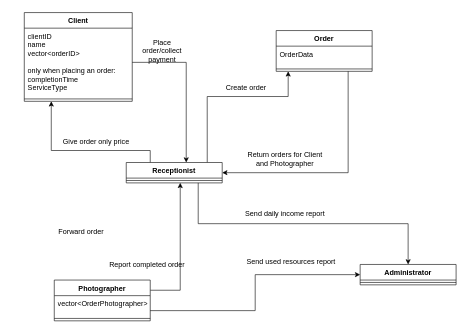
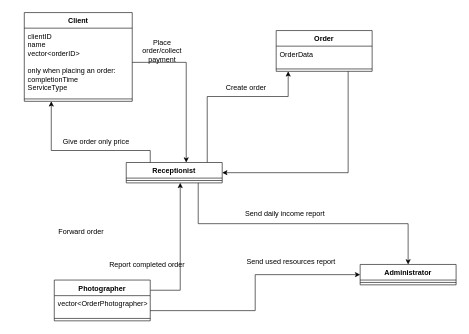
(285, 159) -> none
